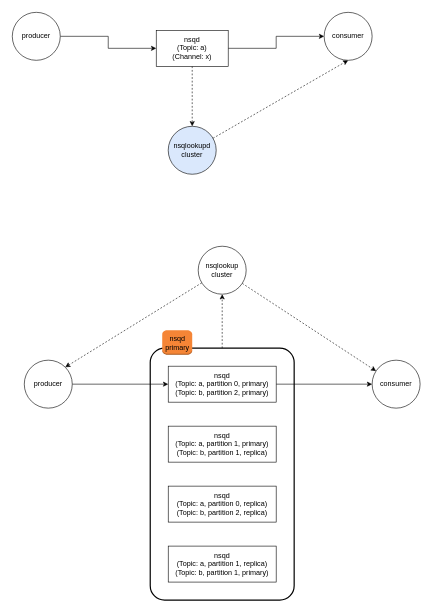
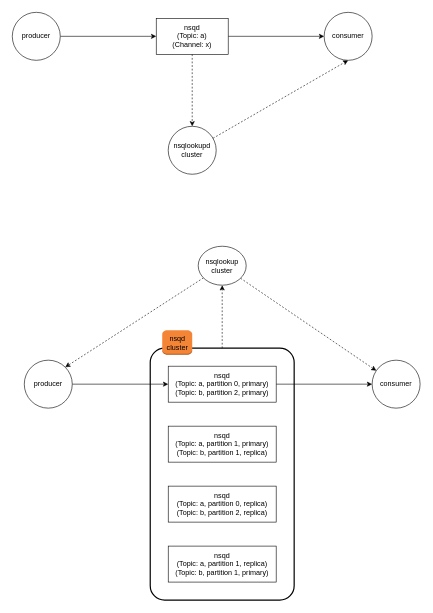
(192, 48) -> (192, 36)
(192, 150) -> (192, 150)
(222, 270) -> (222, 266)
(178, 343) -> (178, 343)
